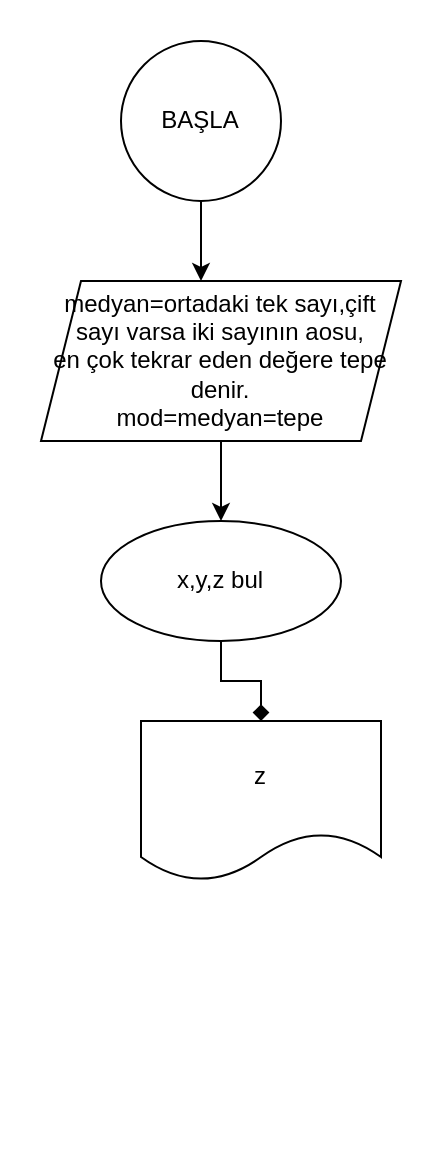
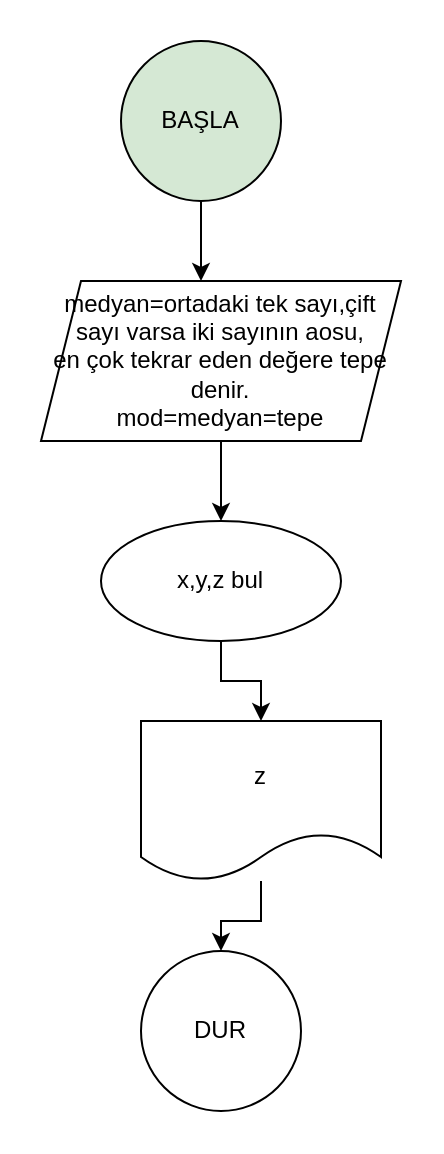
(201, 121) -> (201, 121)
(261, 705) -> (261, 706)
none -> (253, 921)
none -> (221, 1031)
